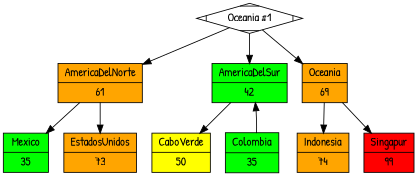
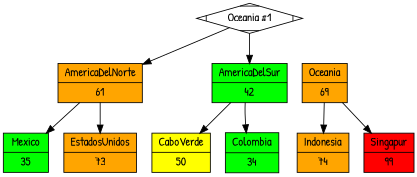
(279, 44) -> none
(257, 122) -> (245, 114)
(252, 162) -> (252, 162)
